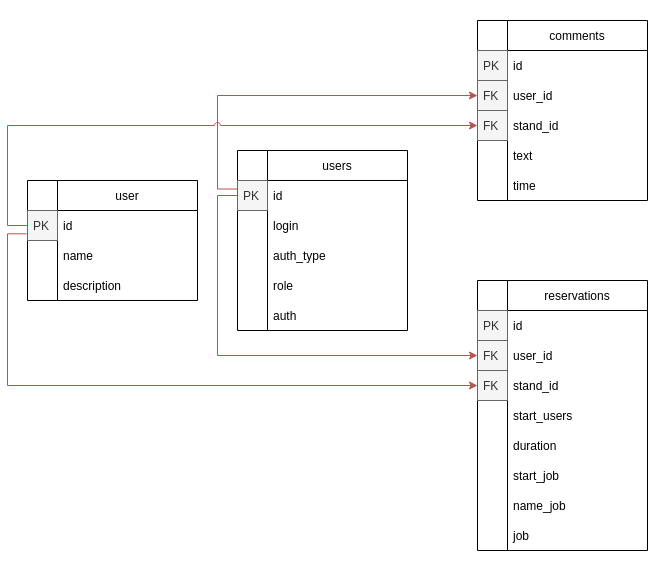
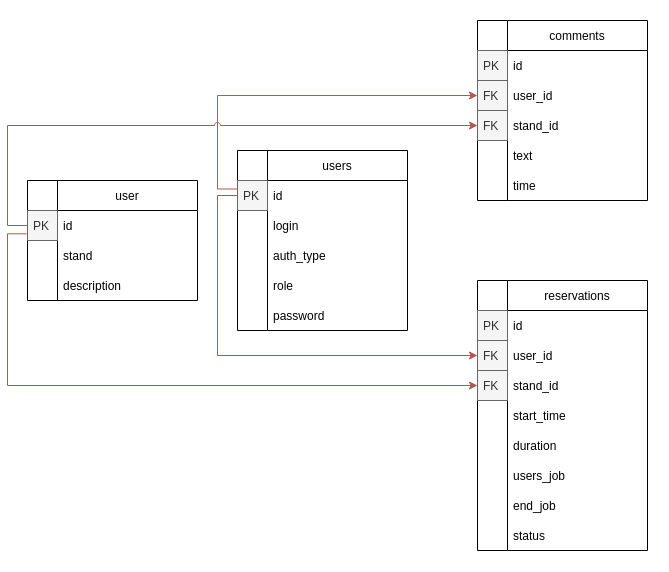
(76, 256) -> (80, 256)
(286, 316) -> (300, 316)
(550, 416) -> (545, 416)
(543, 476) -> (543, 476)
(540, 506) -> (537, 506)
(523, 536) -> (533, 536)
